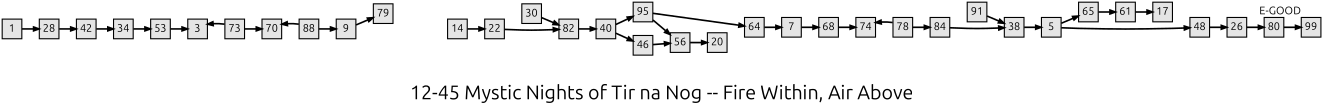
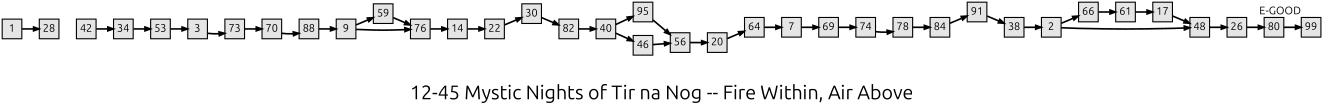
(1088, 12) -> (1088, 12)
(383, 14) -> (383, 14)
(696, 19) -> (733, 36)
none -> (1179, 19)
(887, 22) -> (881, 32)
(219, 24) -> (213, 34)
(293, 24) -> (288, 34)
(829, 27) -> (829, 27)
(1051, 27) -> (1051, 27)
(974, 28) -> (956, 21)
(65, 29) -> none
none -> (420, 29)
(529, 30) -> (510, 22)
